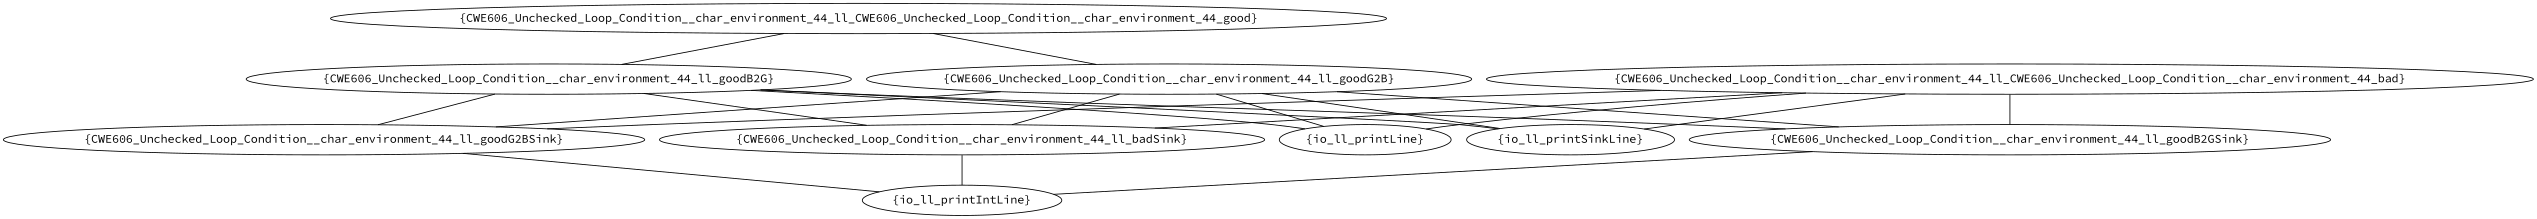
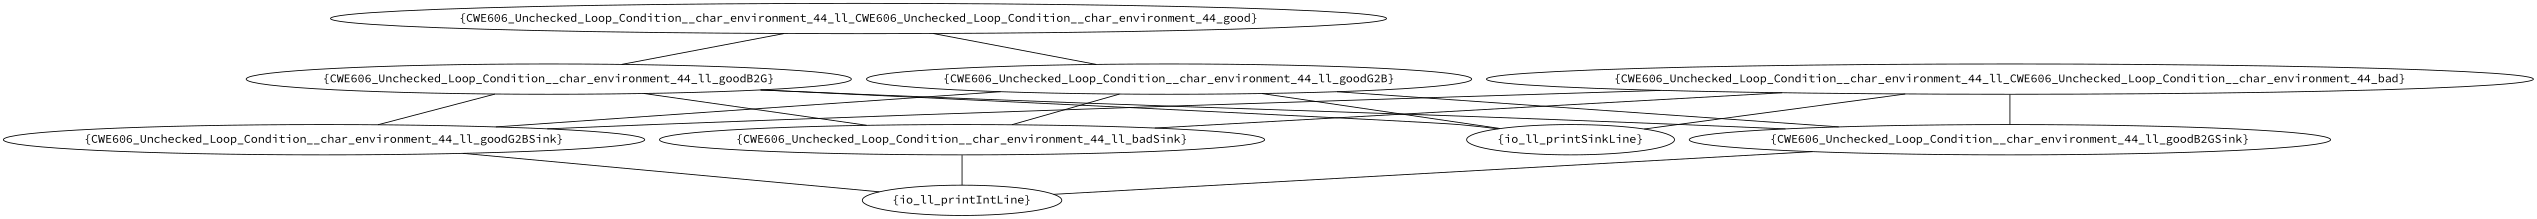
(1365, 140) -> none
